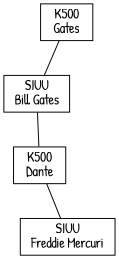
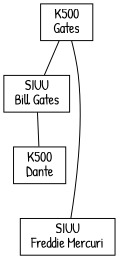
(54, 201) -> (80, 129)
